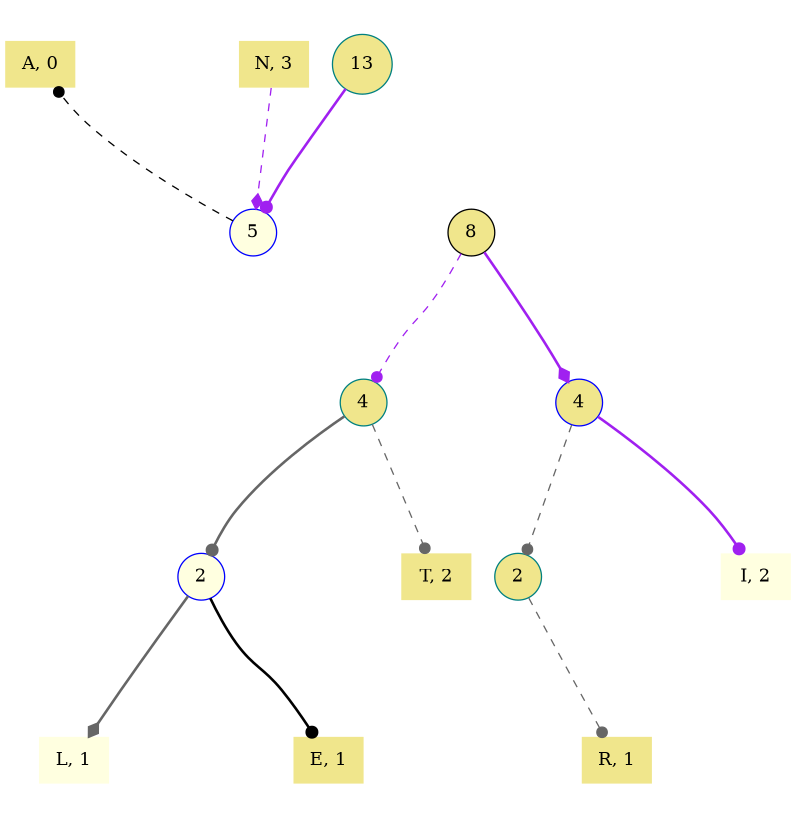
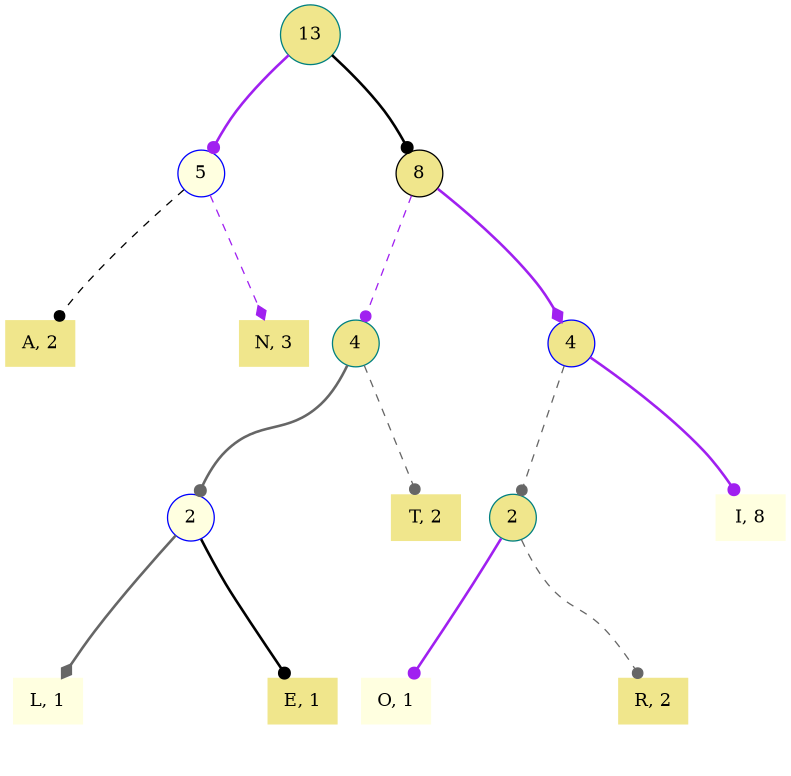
(40, 64) -> (40, 343)
none -> (372, 96)
(265, 141) -> (234, 250)
(756, 577) -> (751, 518)
none -> (396, 701)
(617, 760) -> (653, 701)
